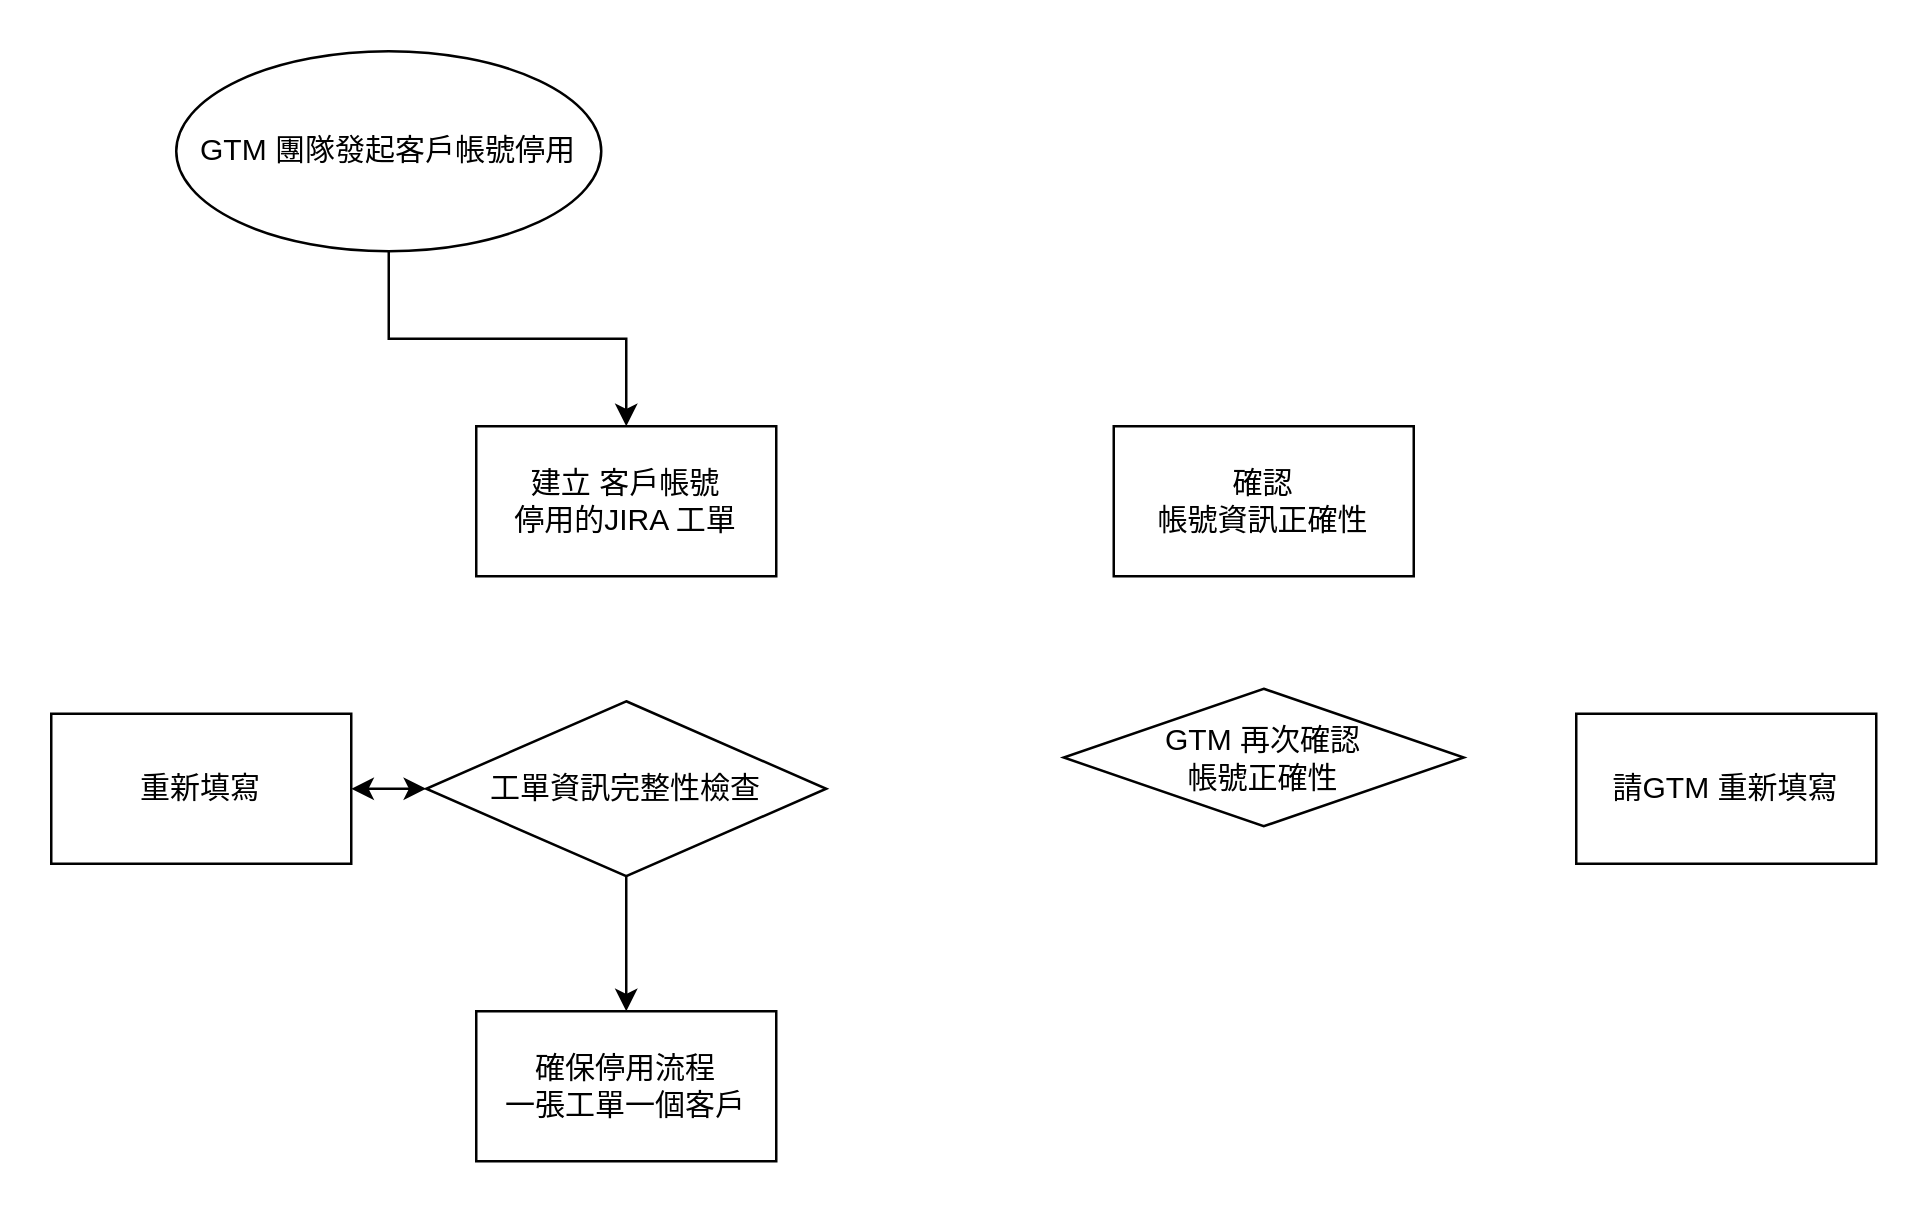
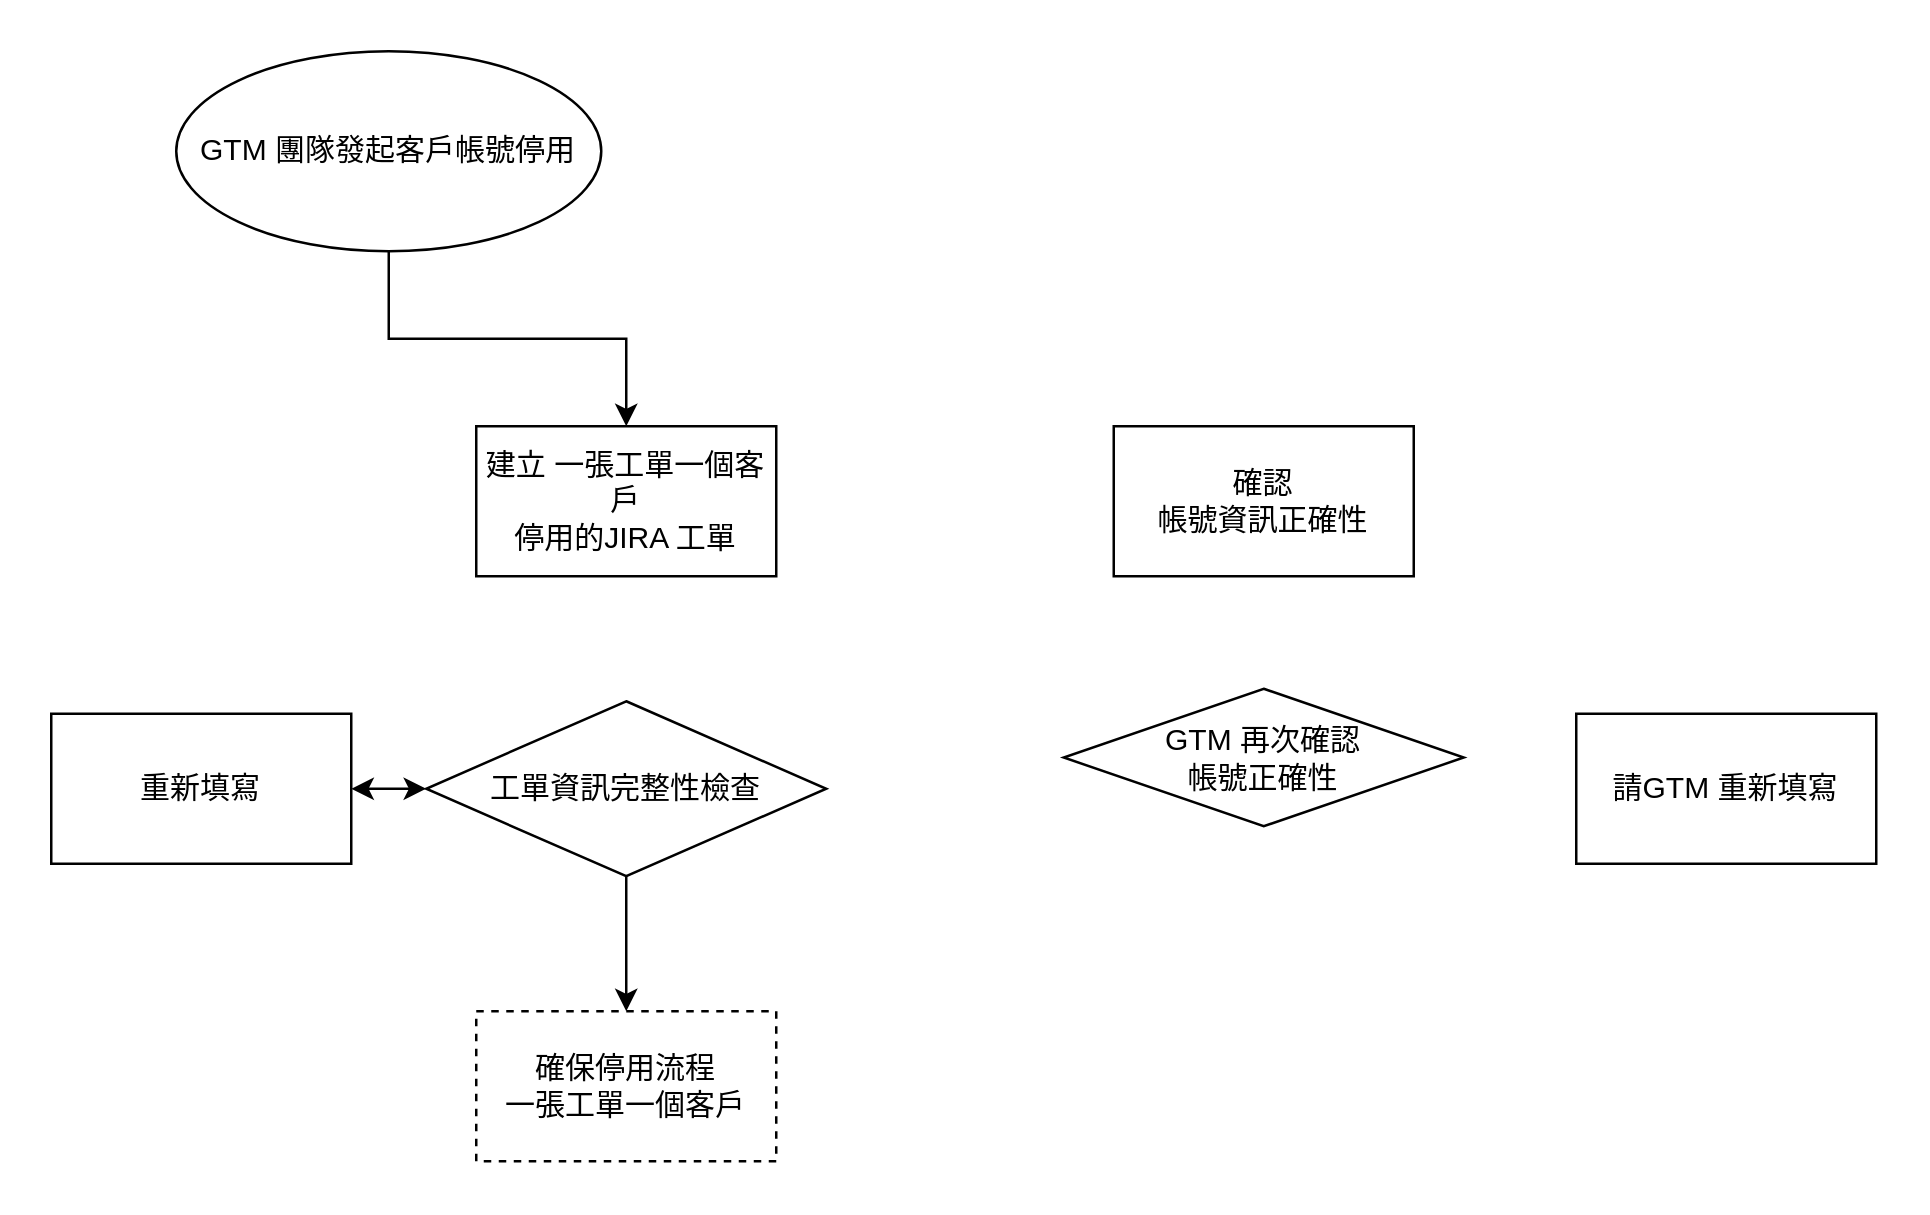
(626, 501) -> (626, 501)
(626, 1086) -> (626, 1086)
